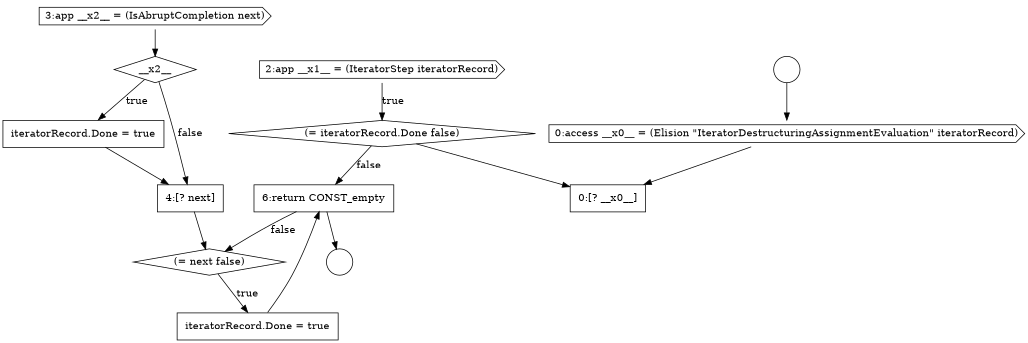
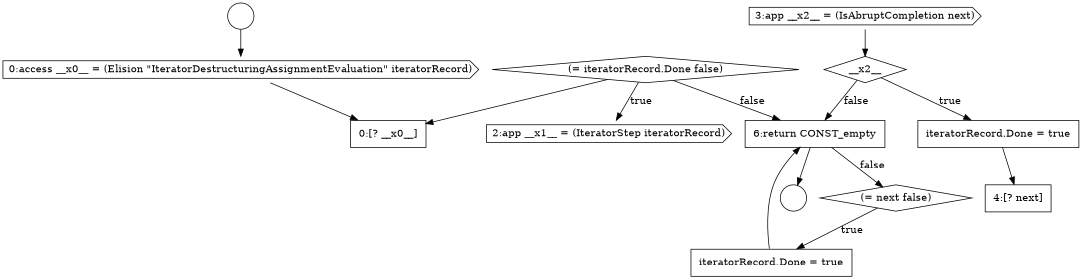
(382, 98) -> (629, 98)
(173, 129) -> (843, 97)
(199, 227) -> none
